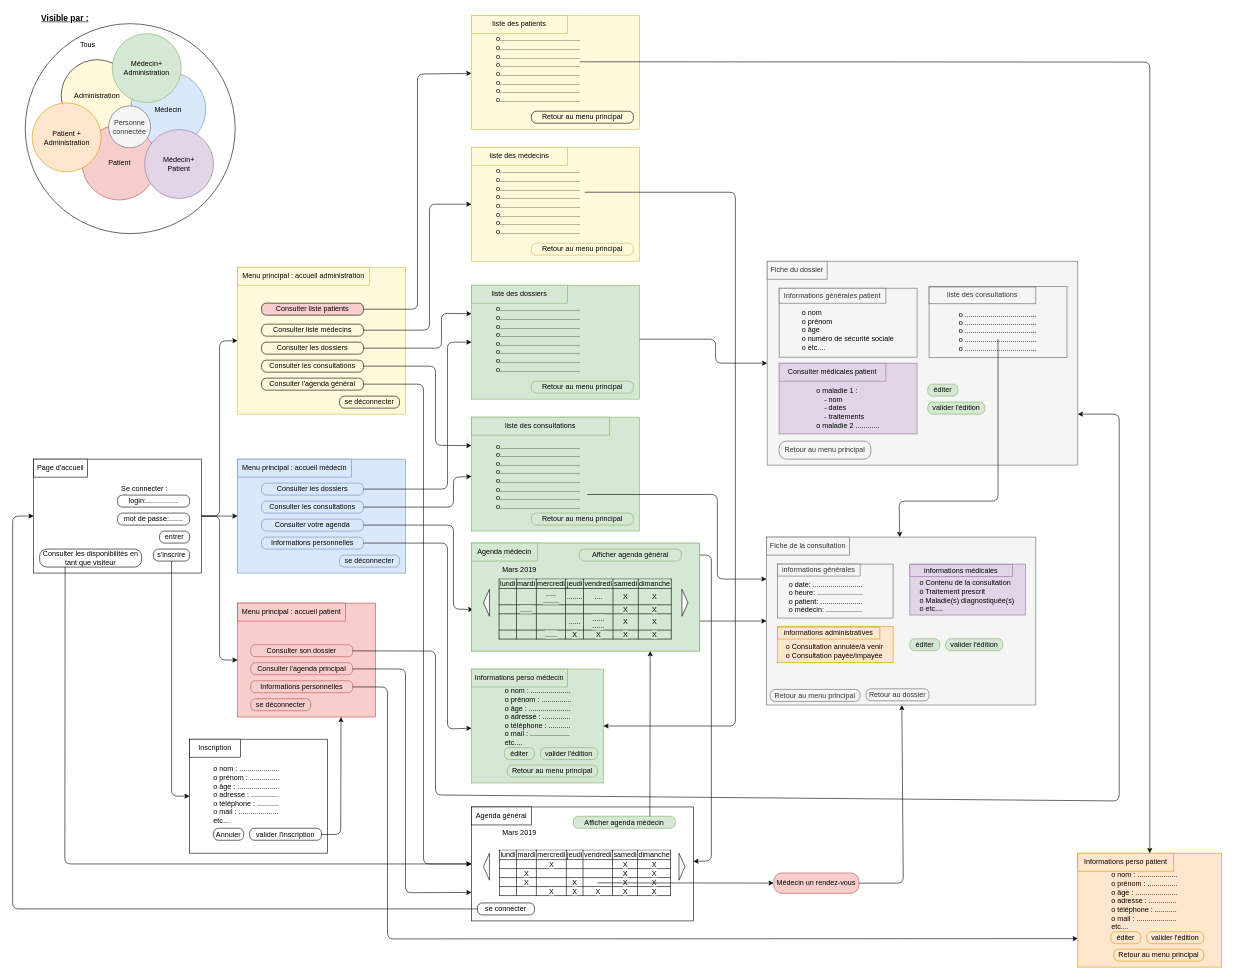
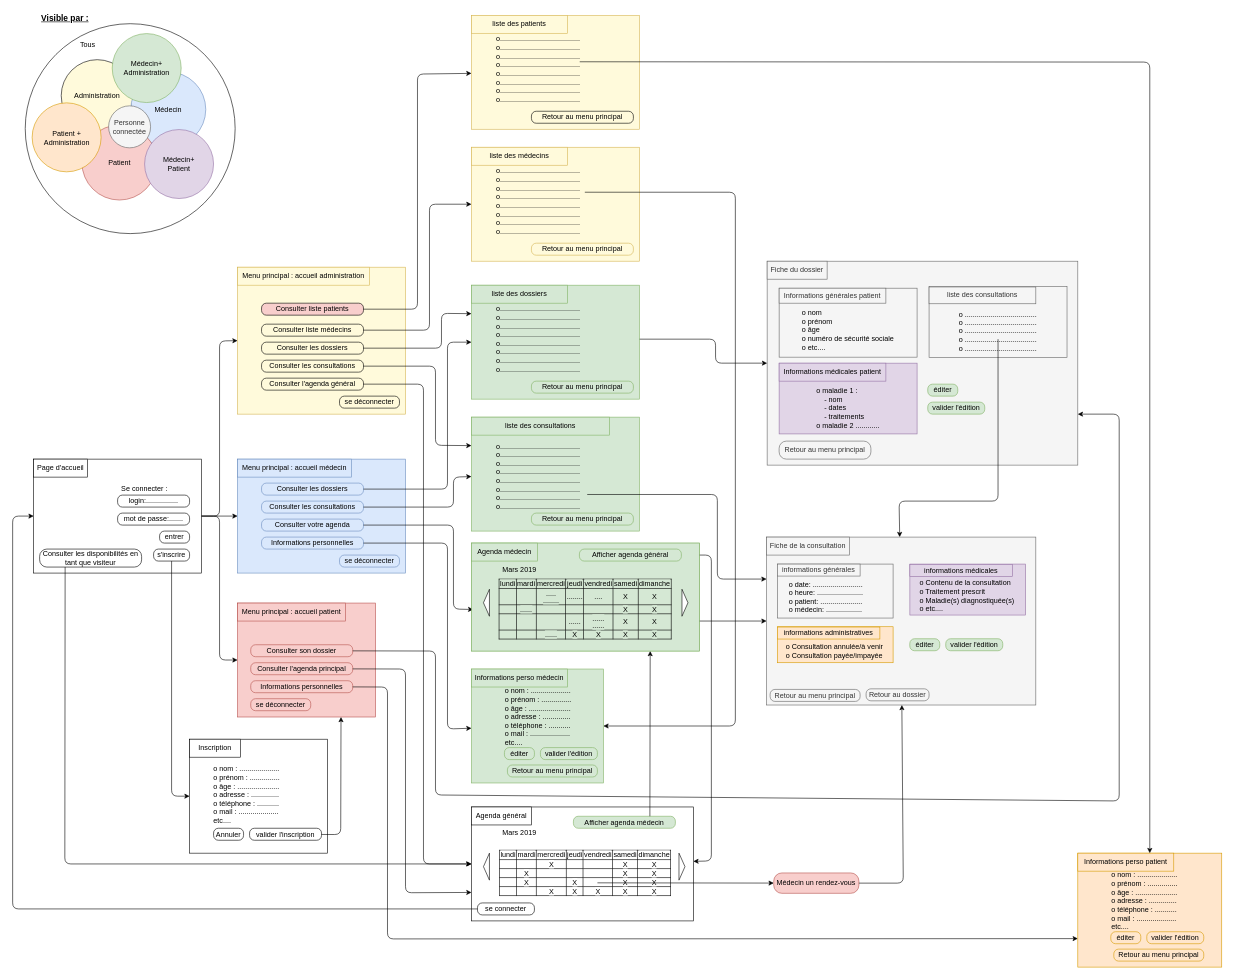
(833, 372) -> (833, 372)
